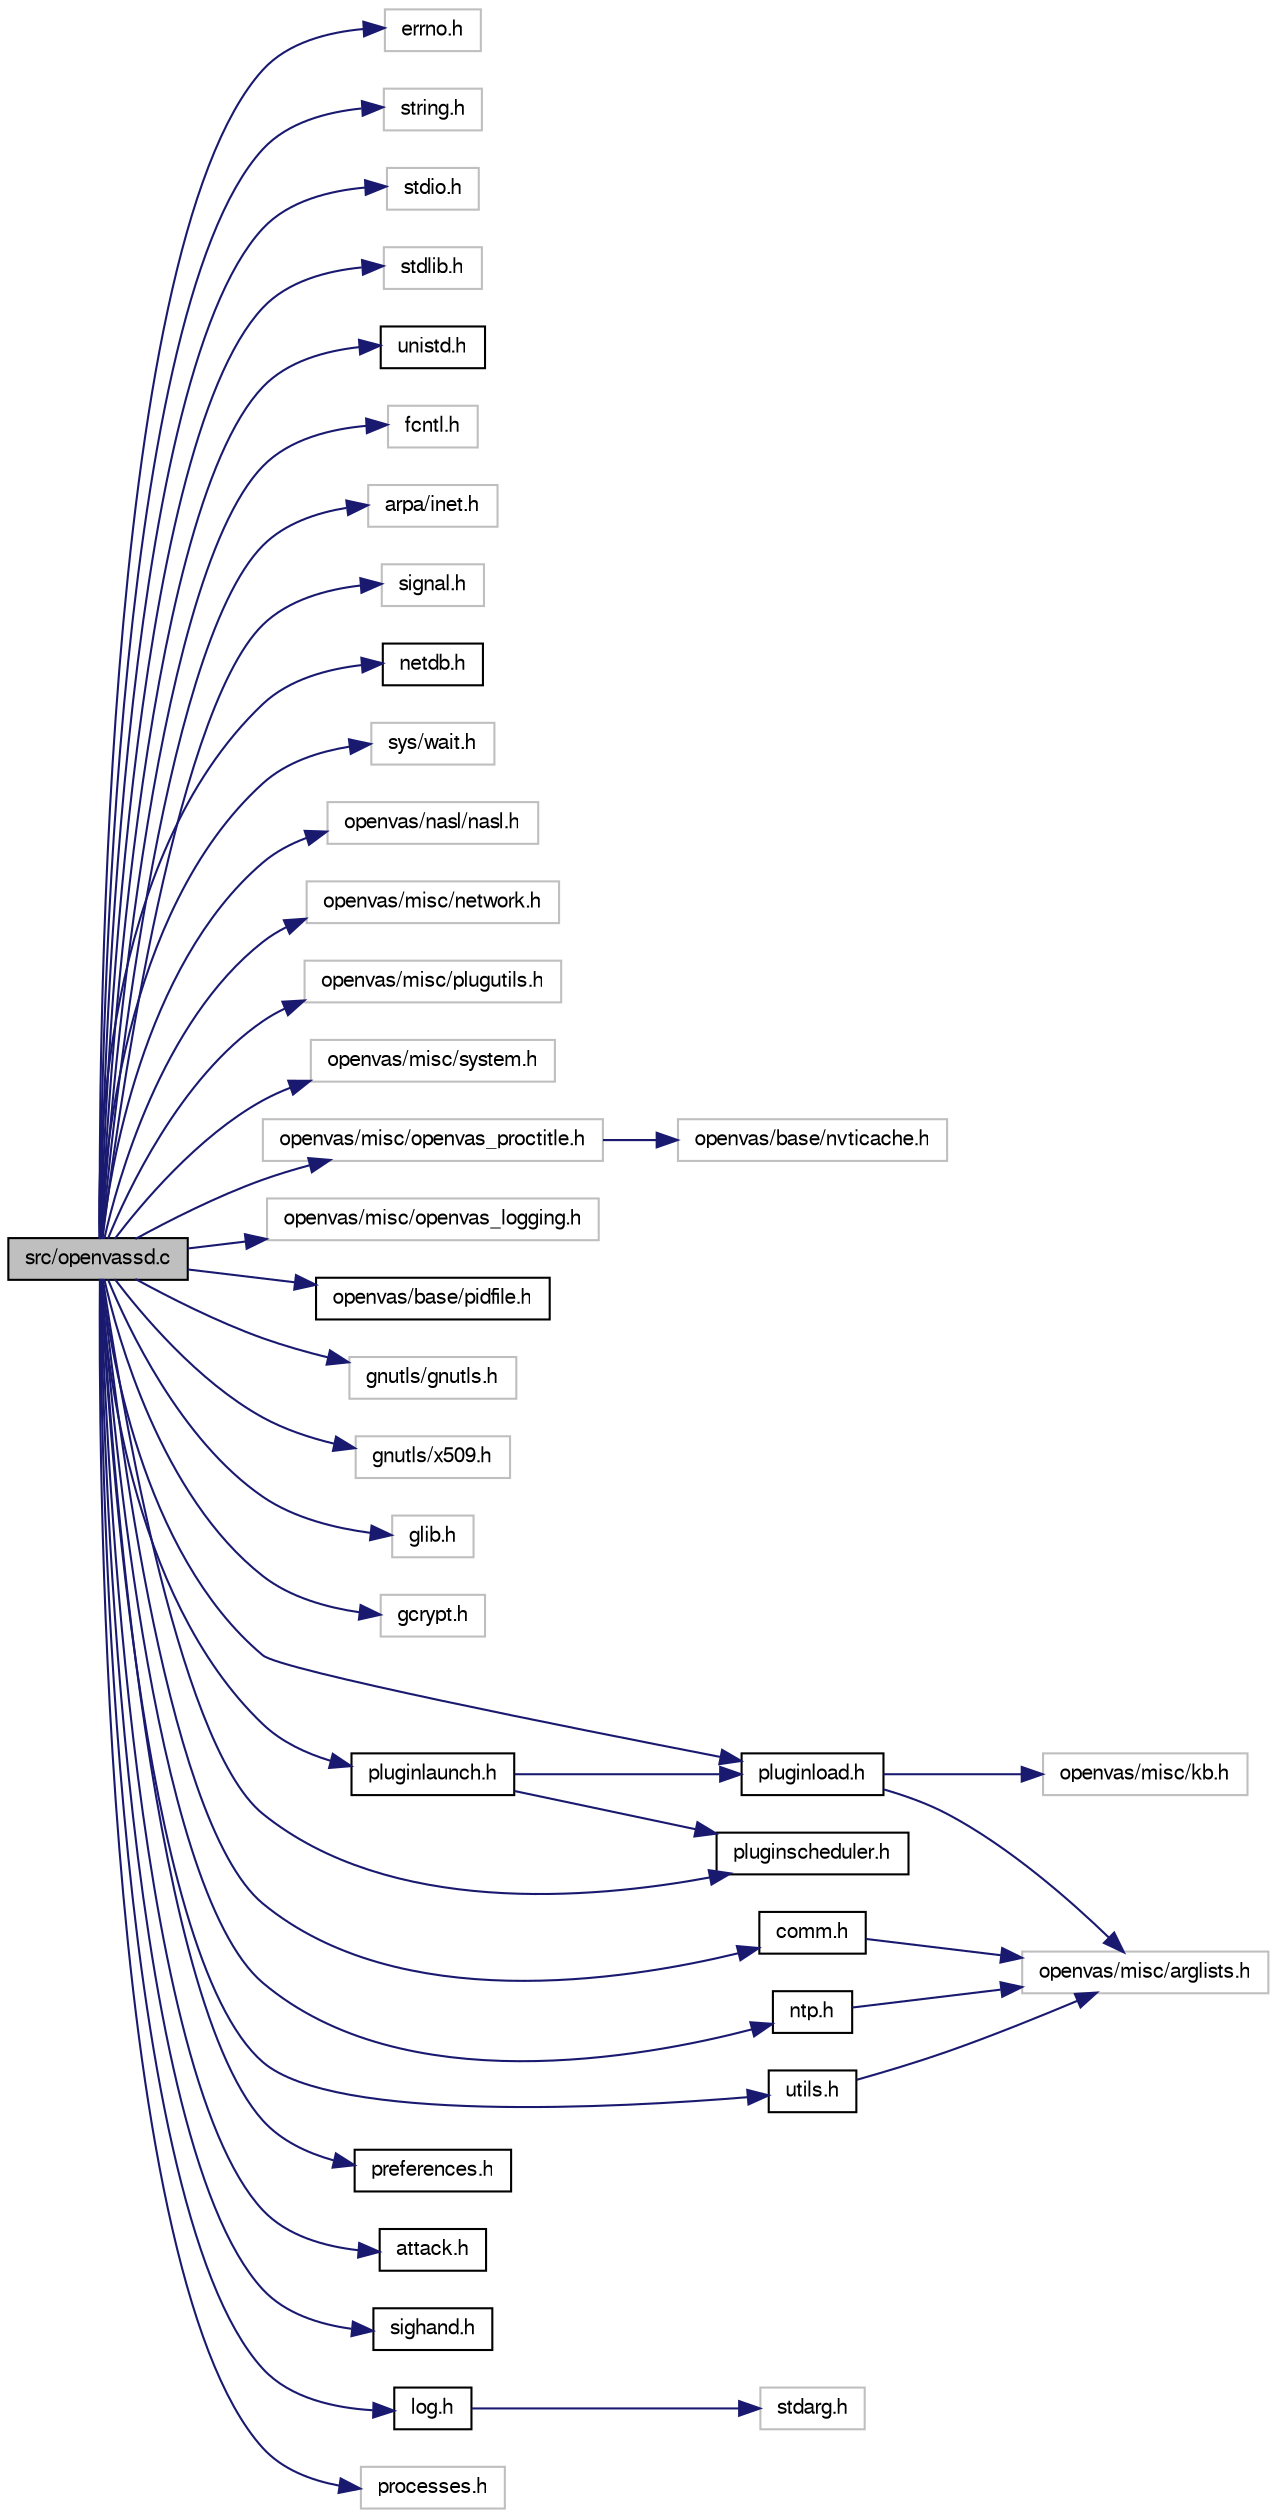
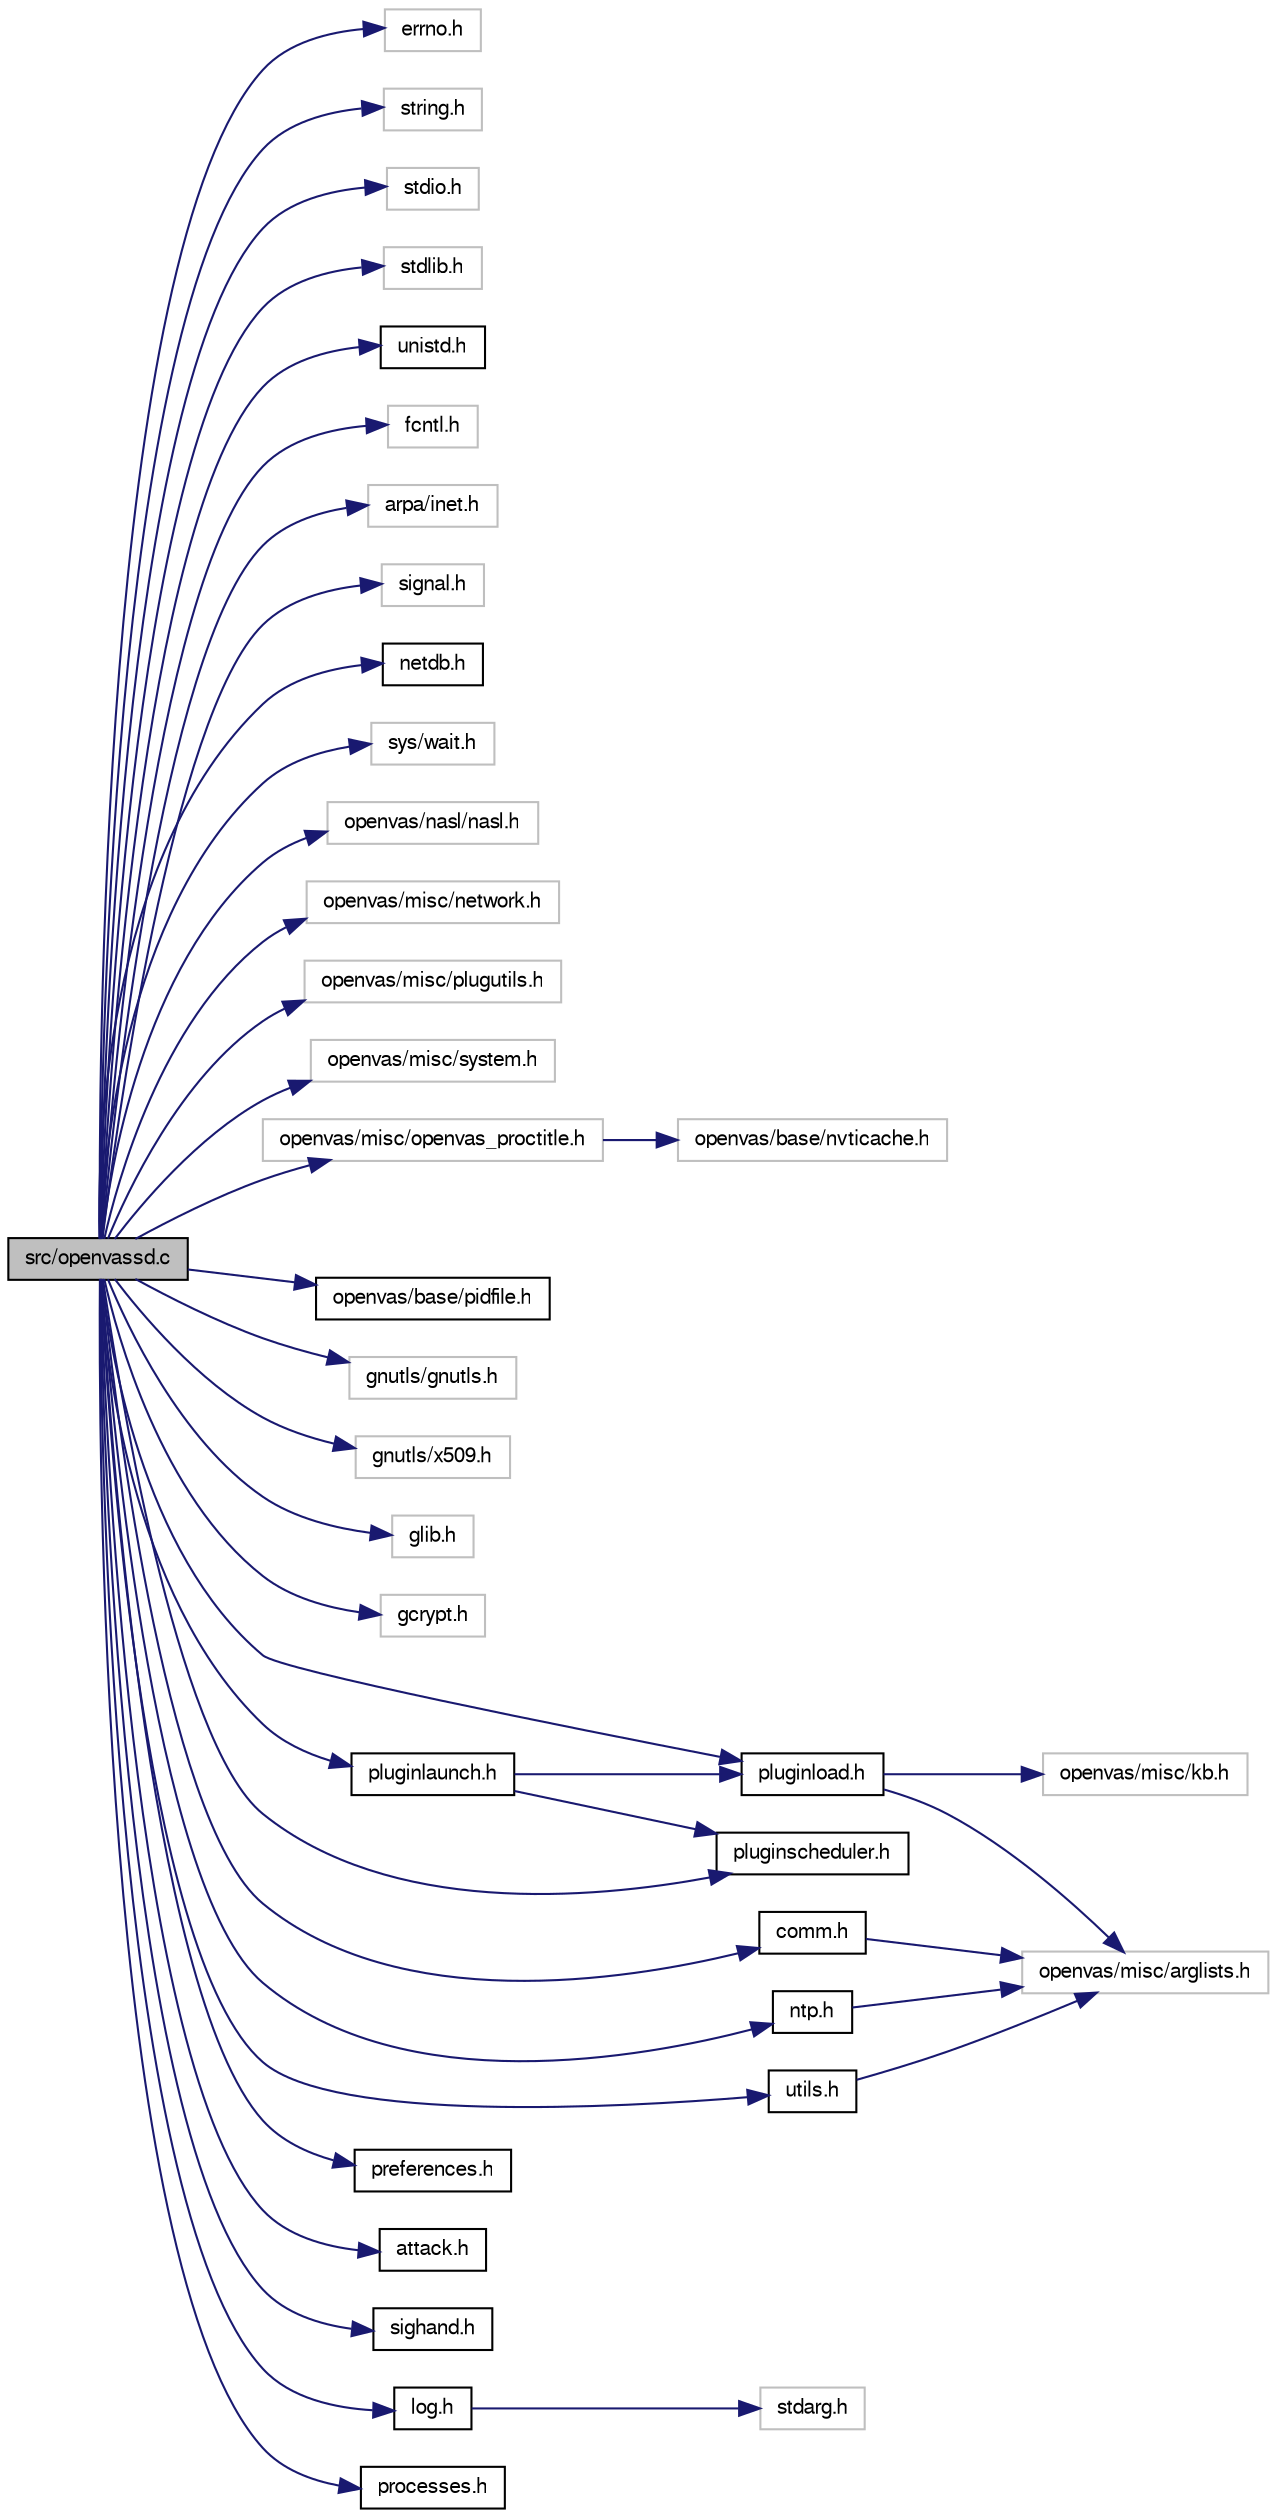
(433, 1219) -> none
(433, 2488) -> (433, 2488)
